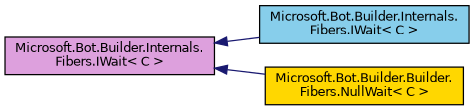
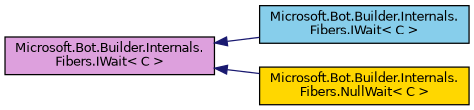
(364, 86) -> (364, 86)
